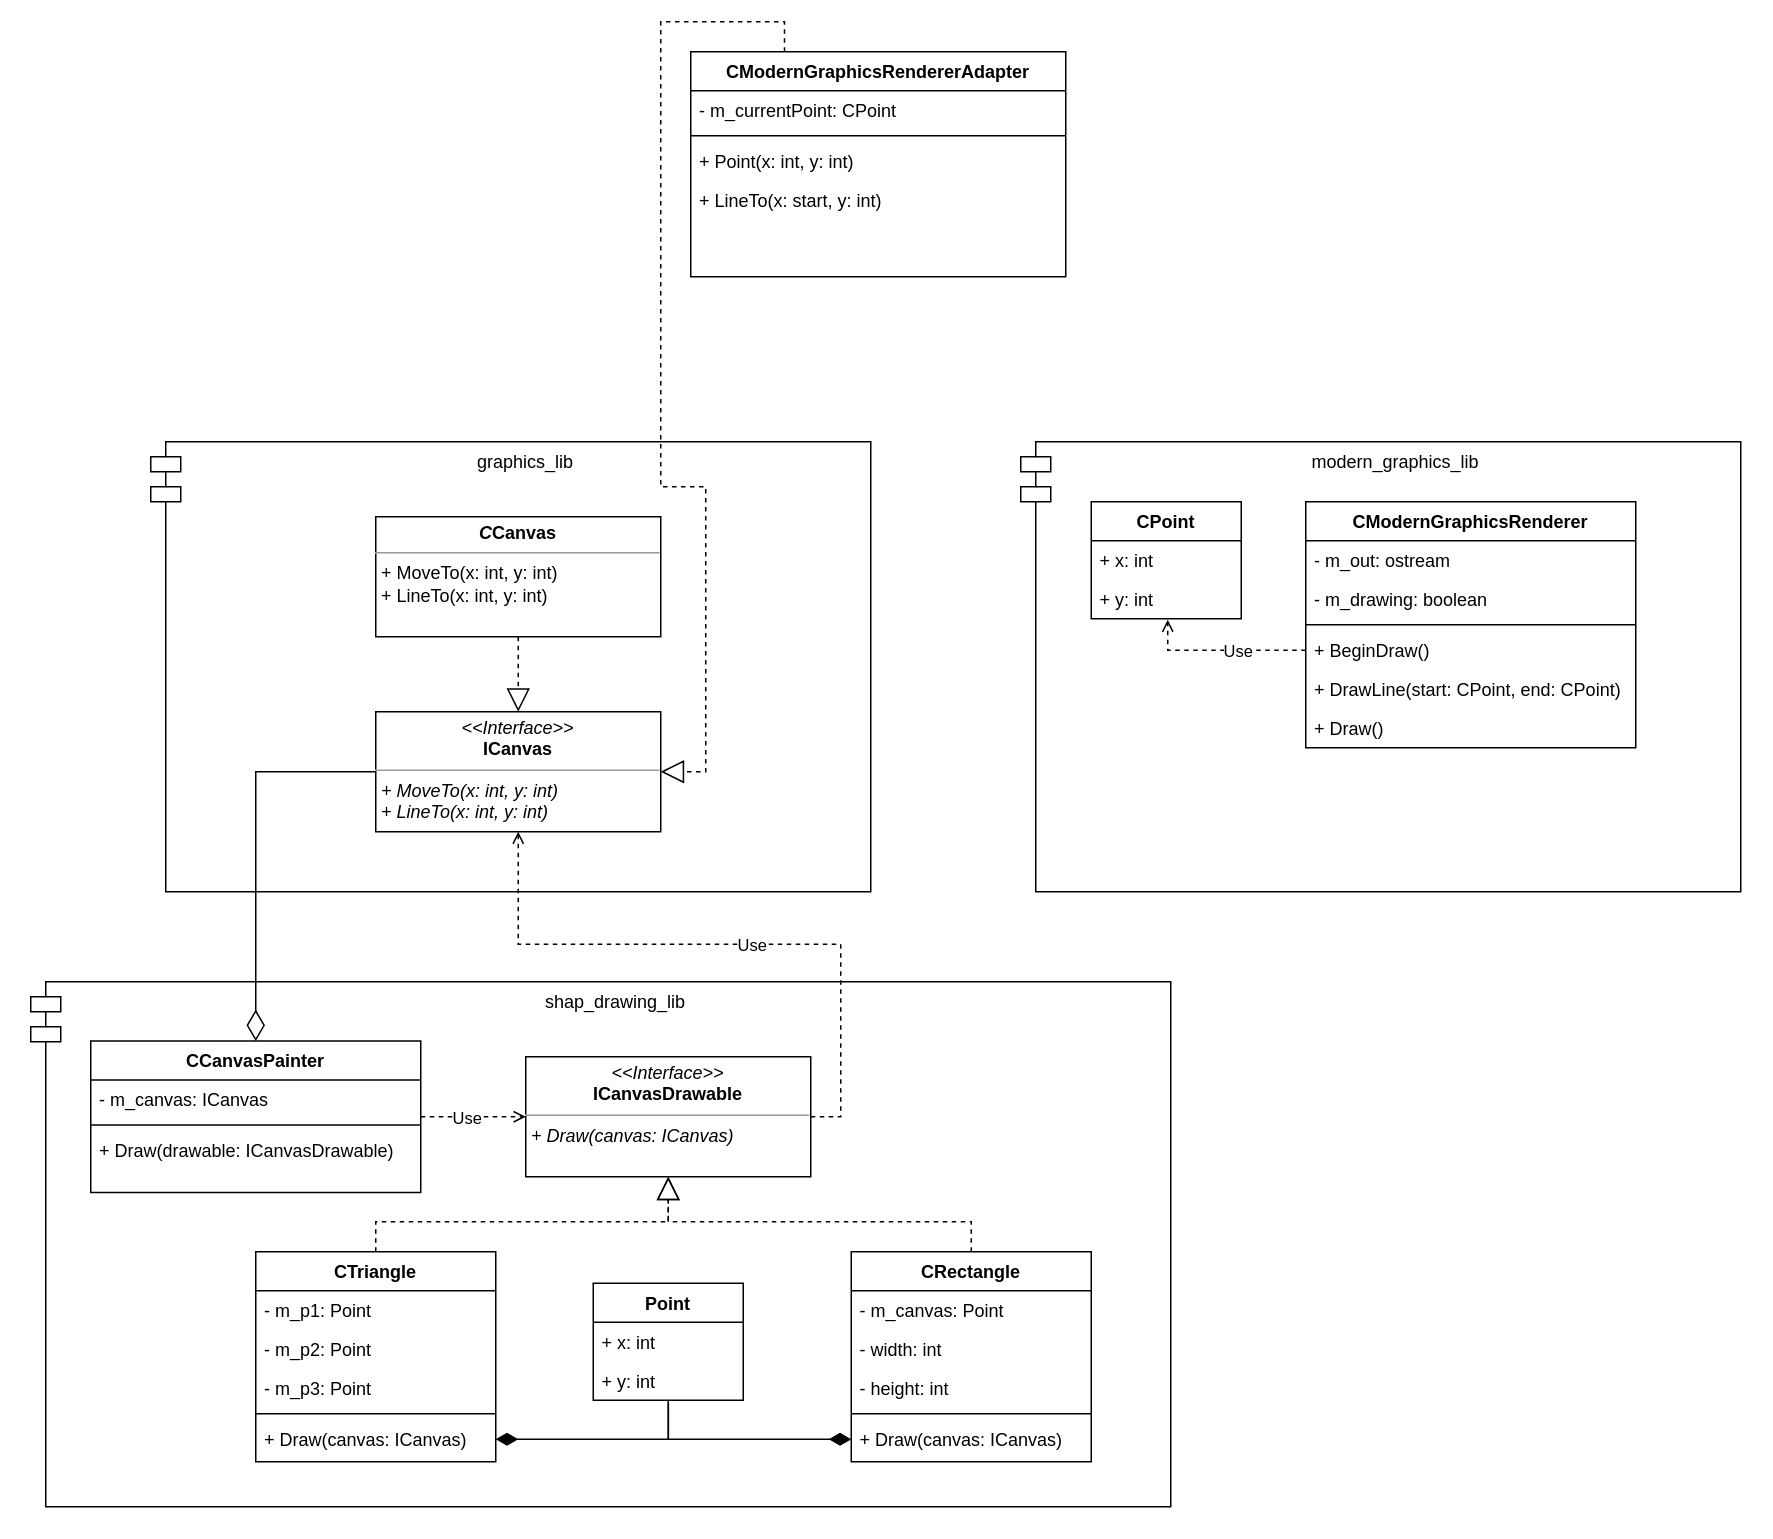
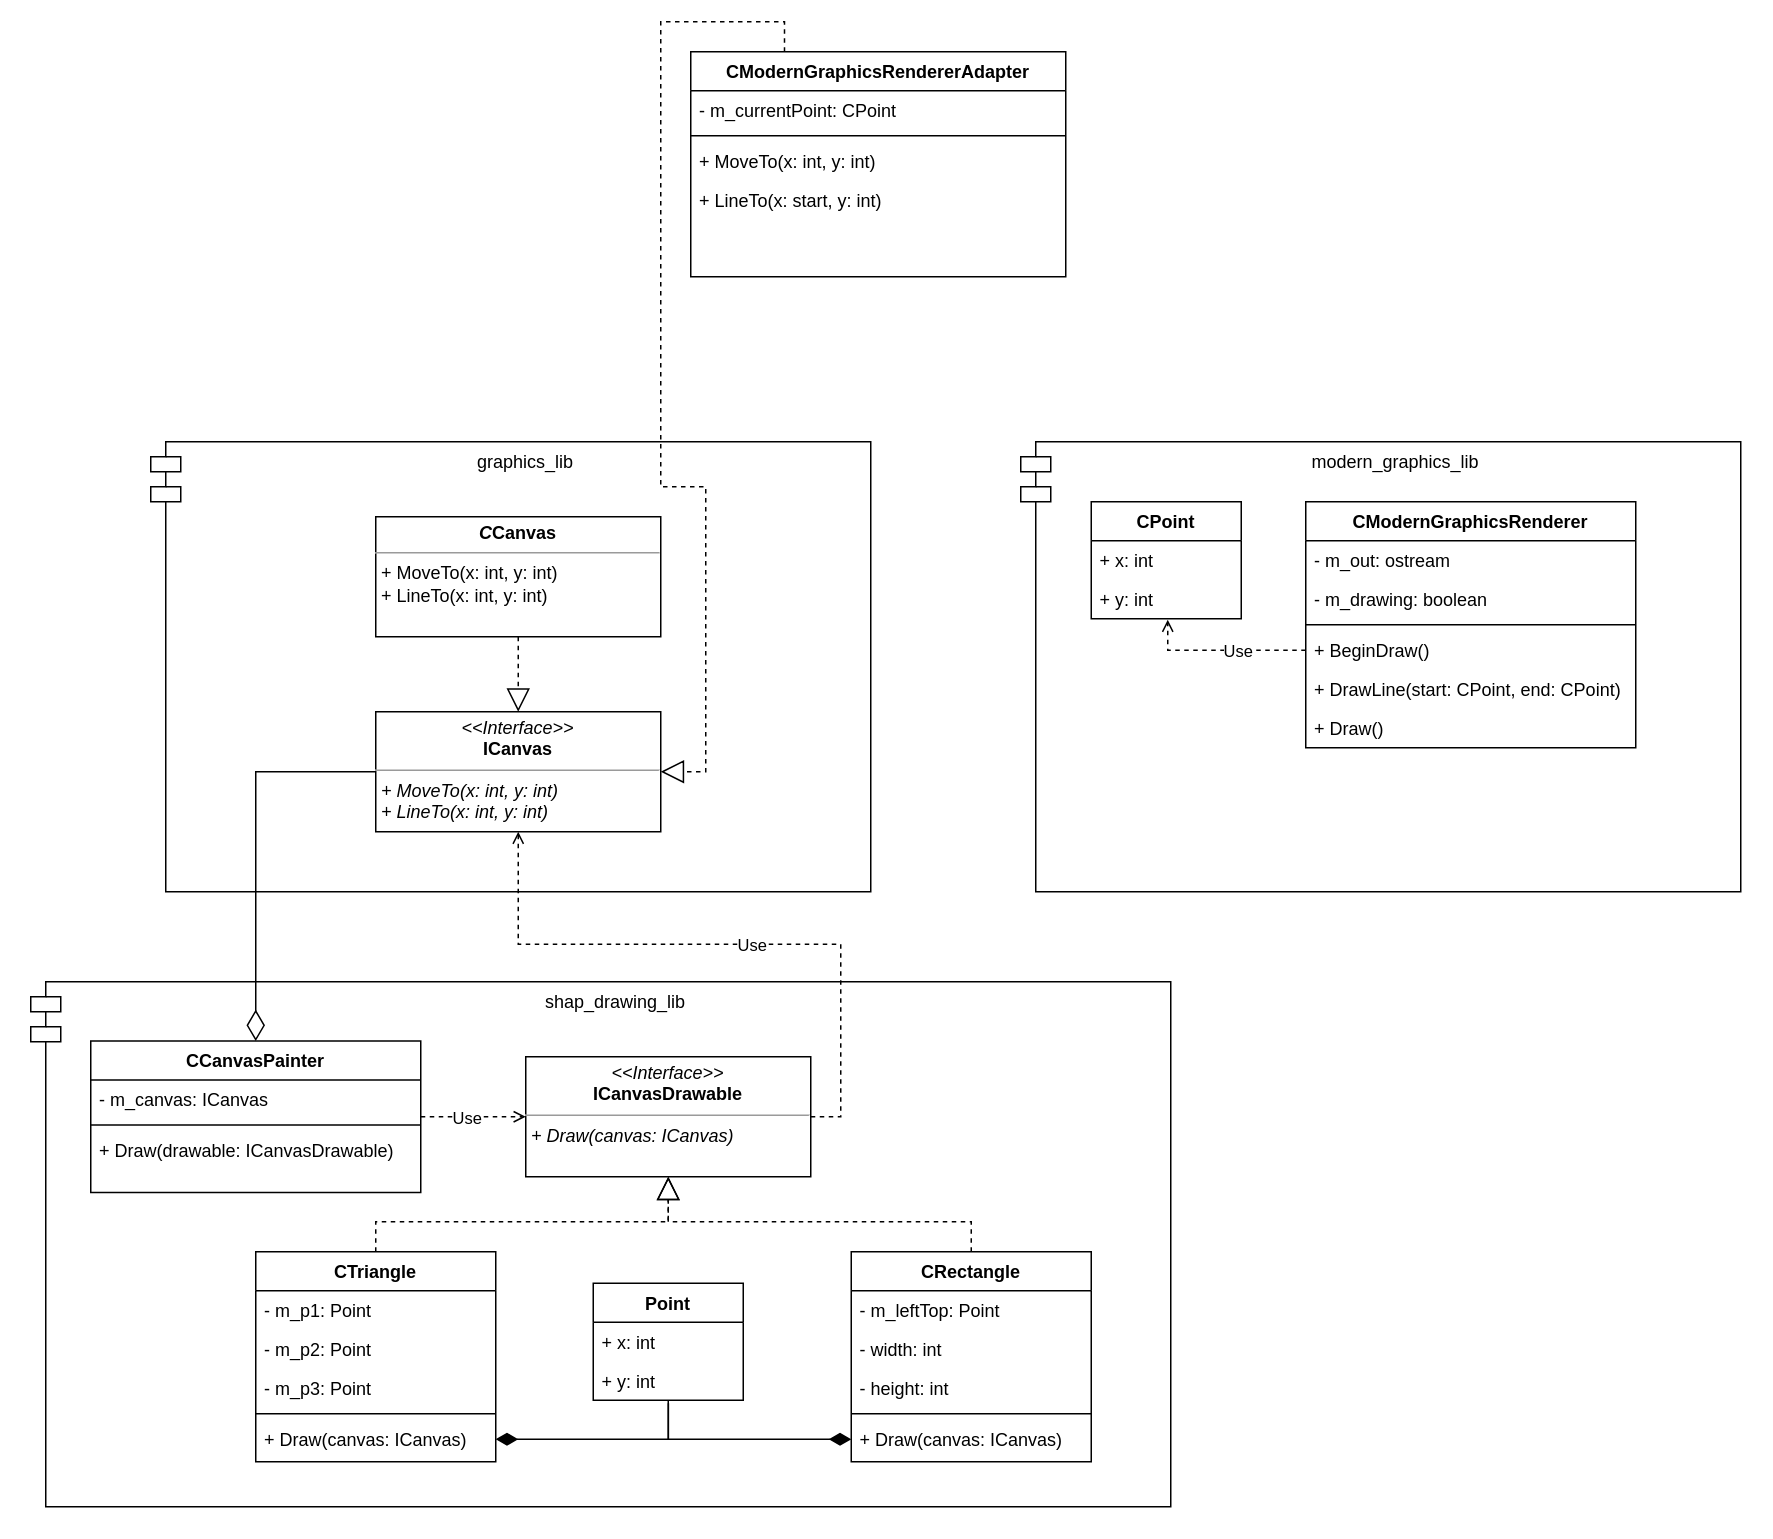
(792, 162) -> (799, 162)
(936, 1311) -> (939, 1311)
